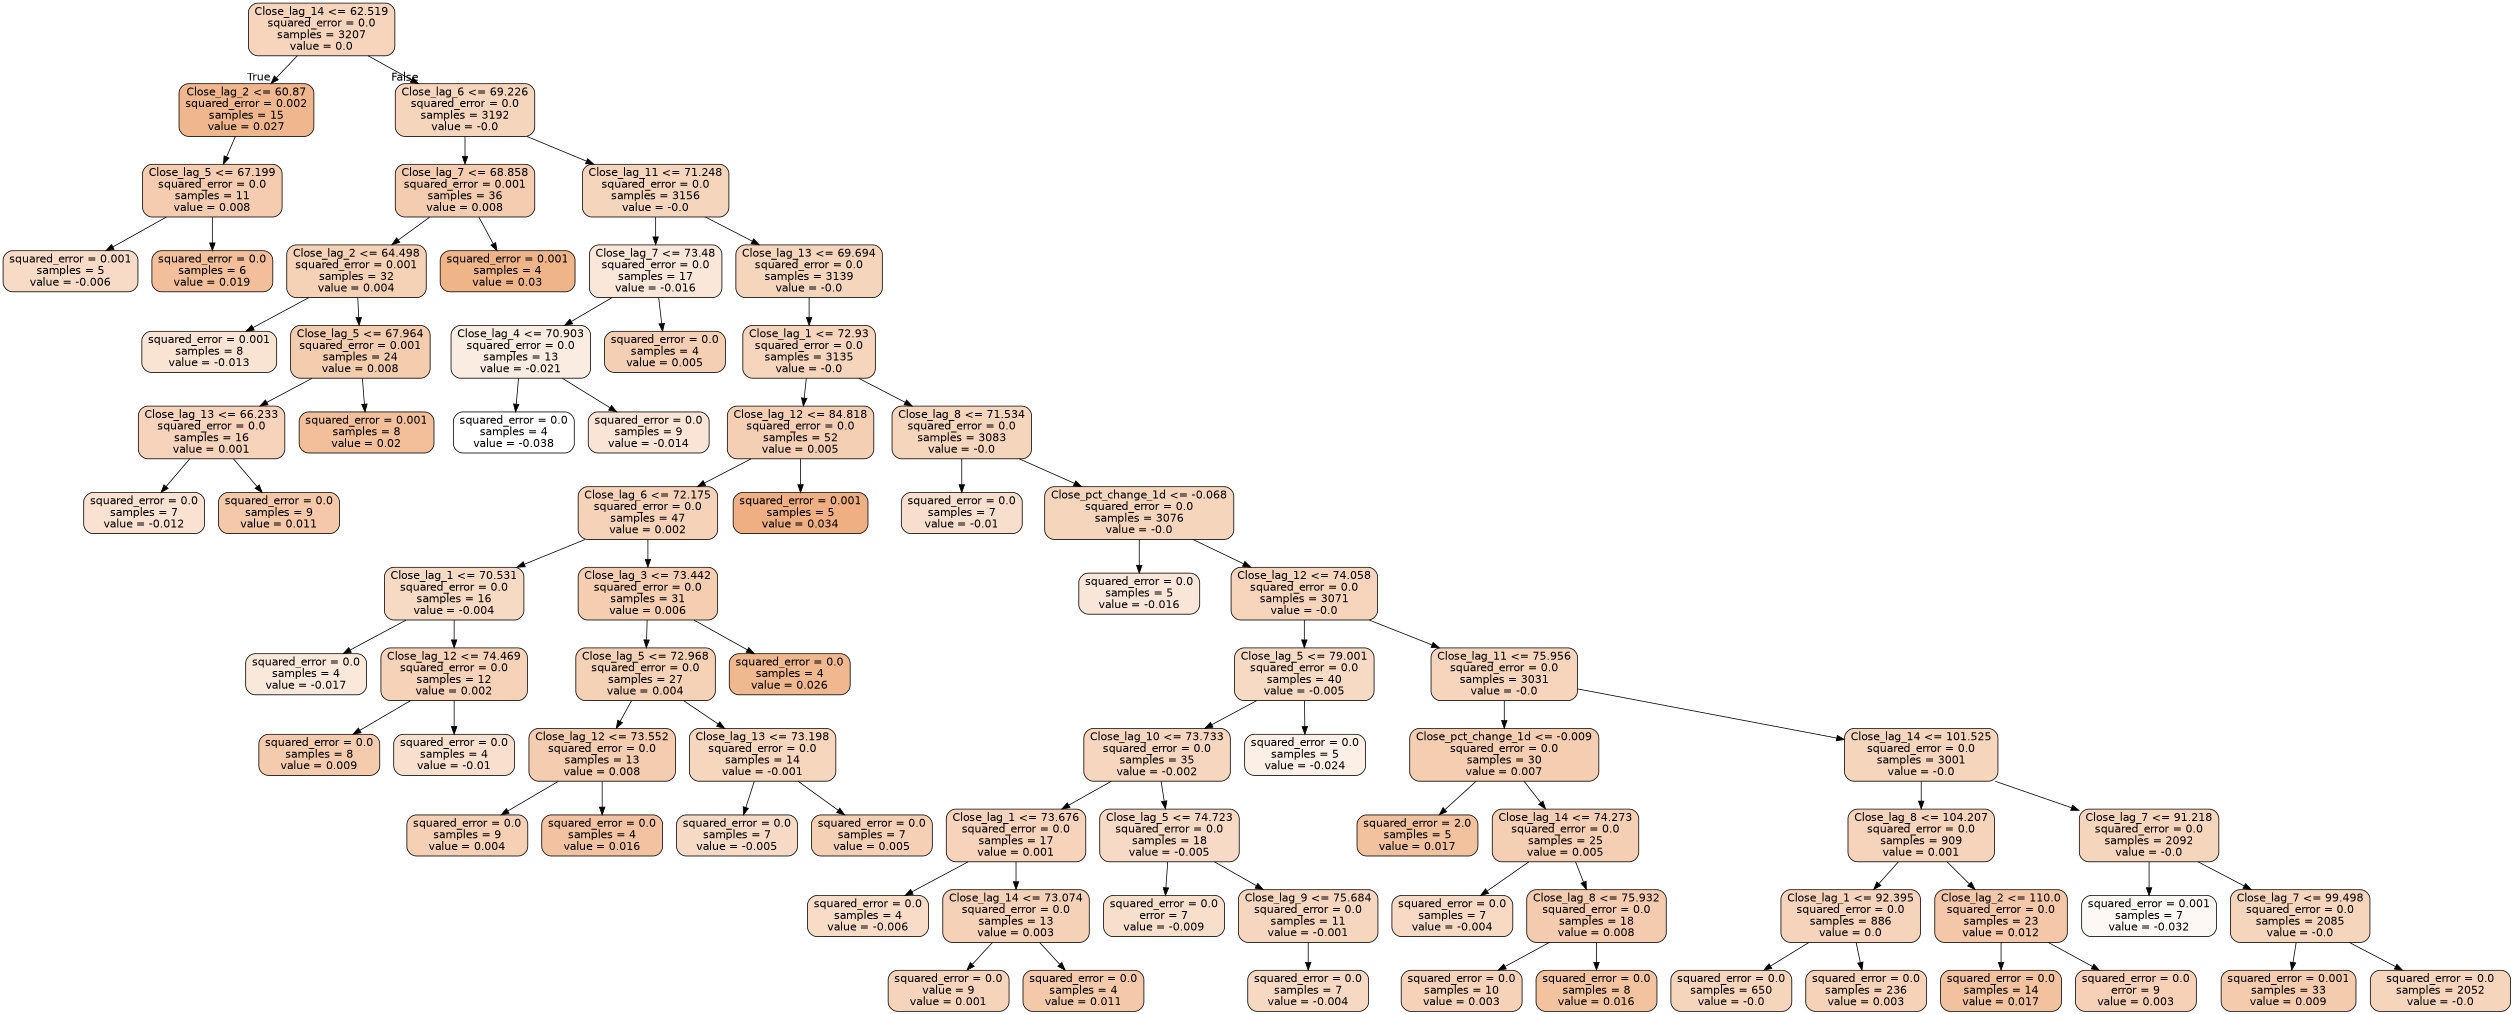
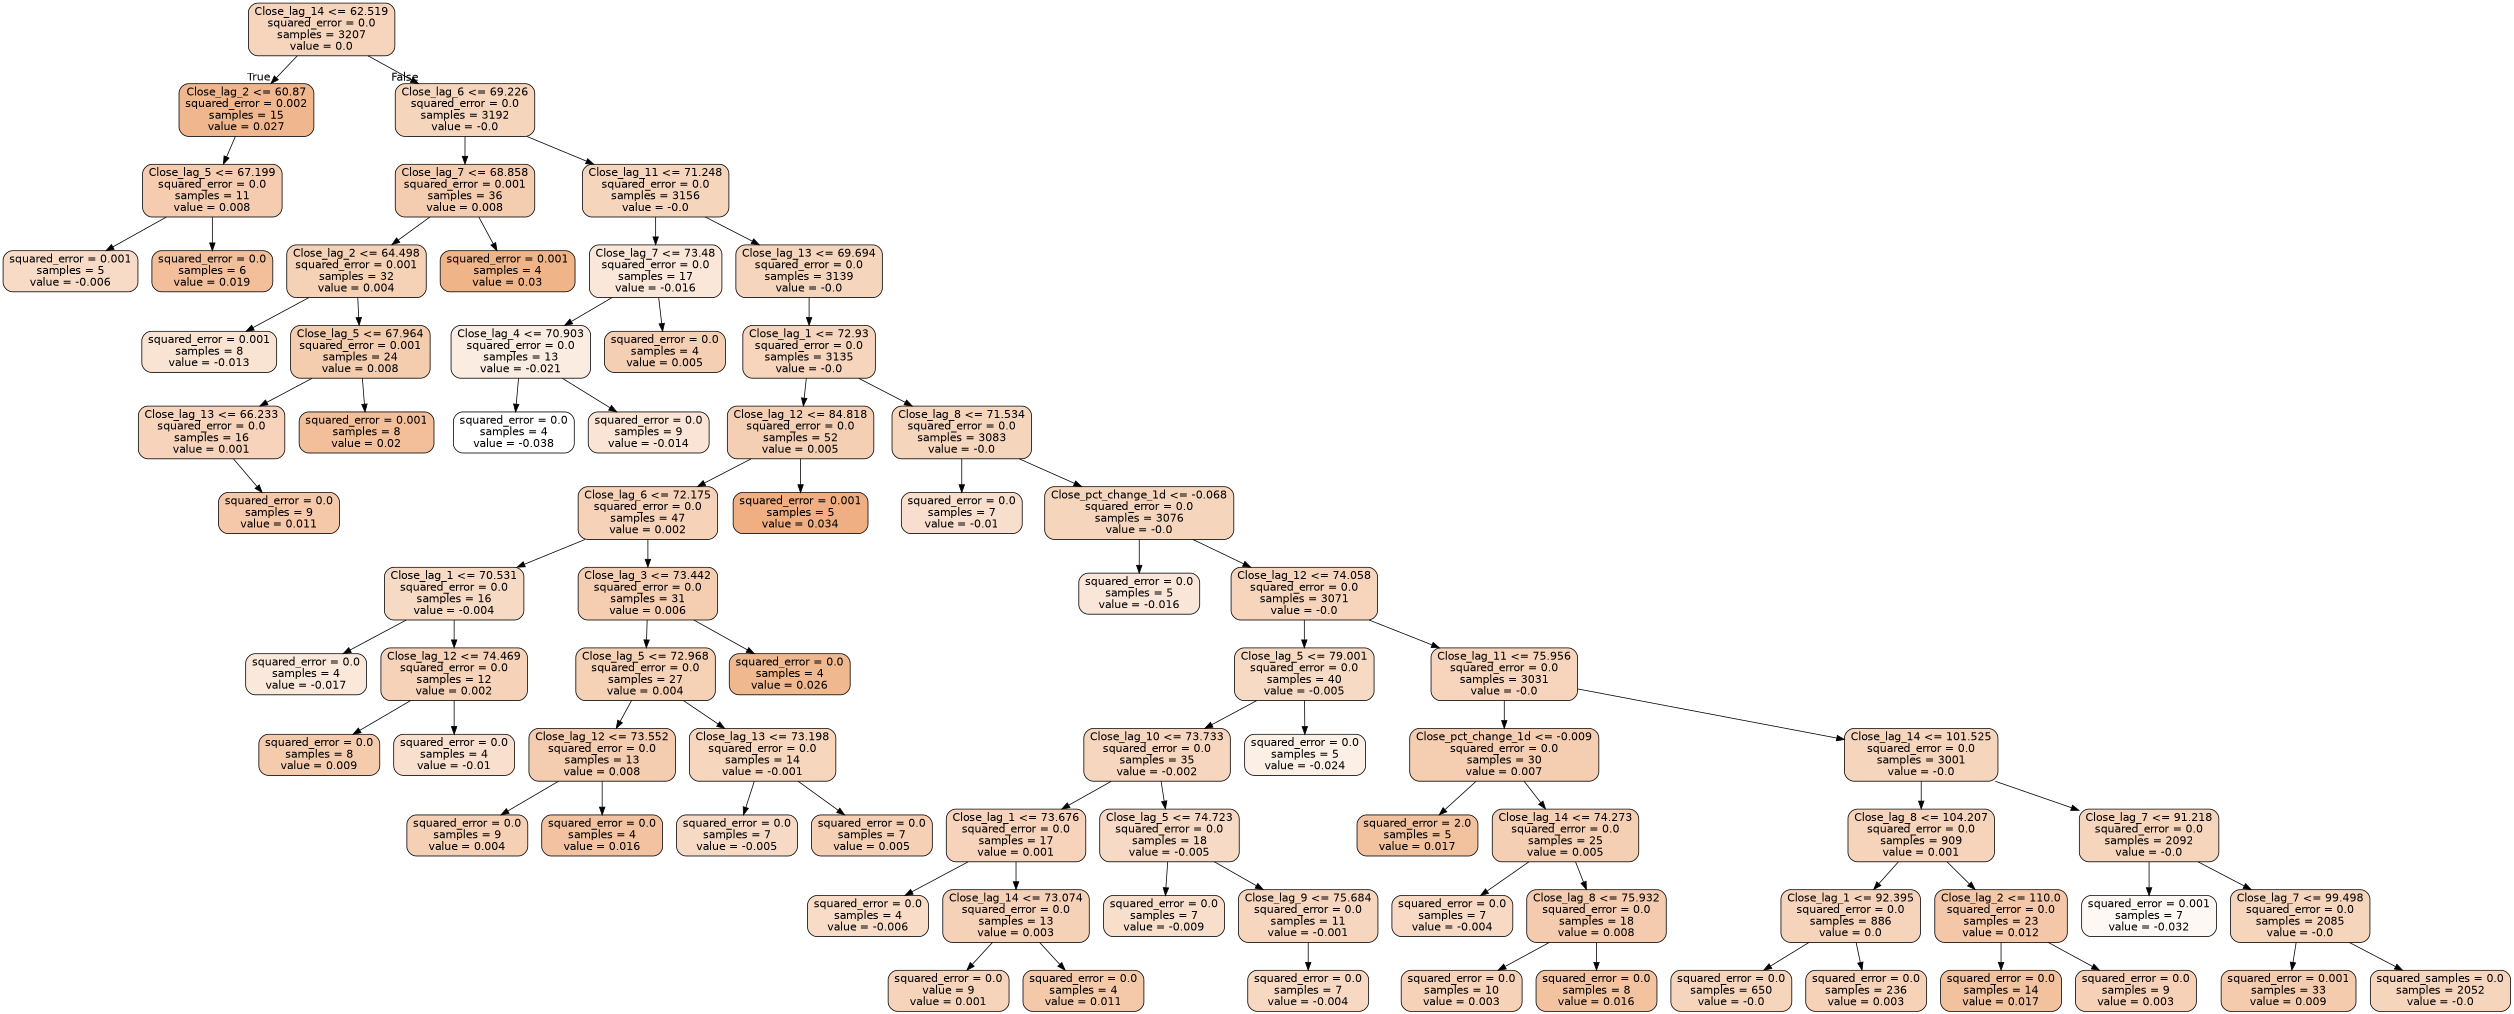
(144, 513) -> none
(1164, 916) -> (1164, 916)
(2136, 991) -> (2136, 991)
(2440, 991) -> (2440, 991)
